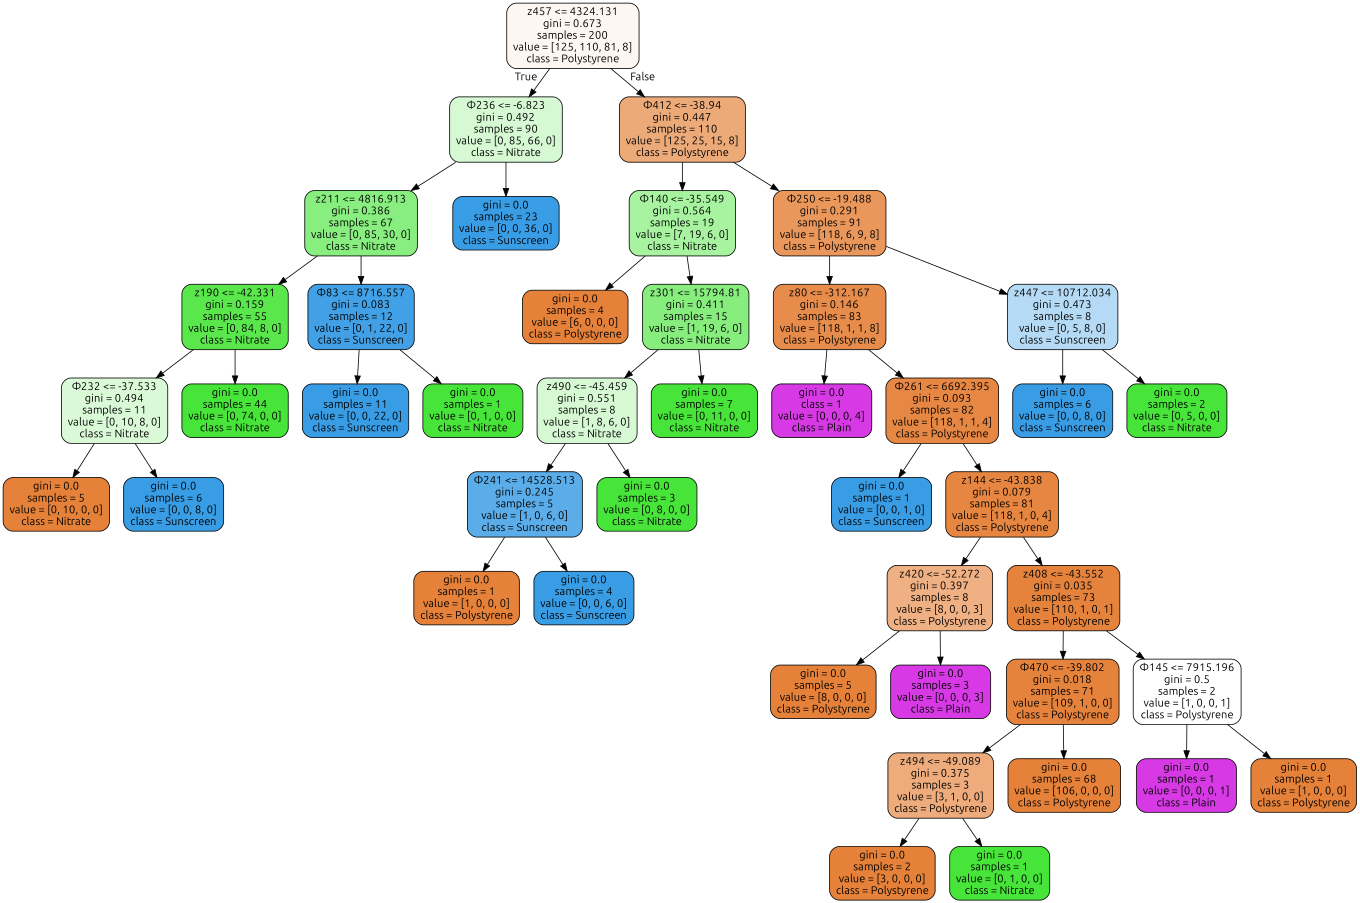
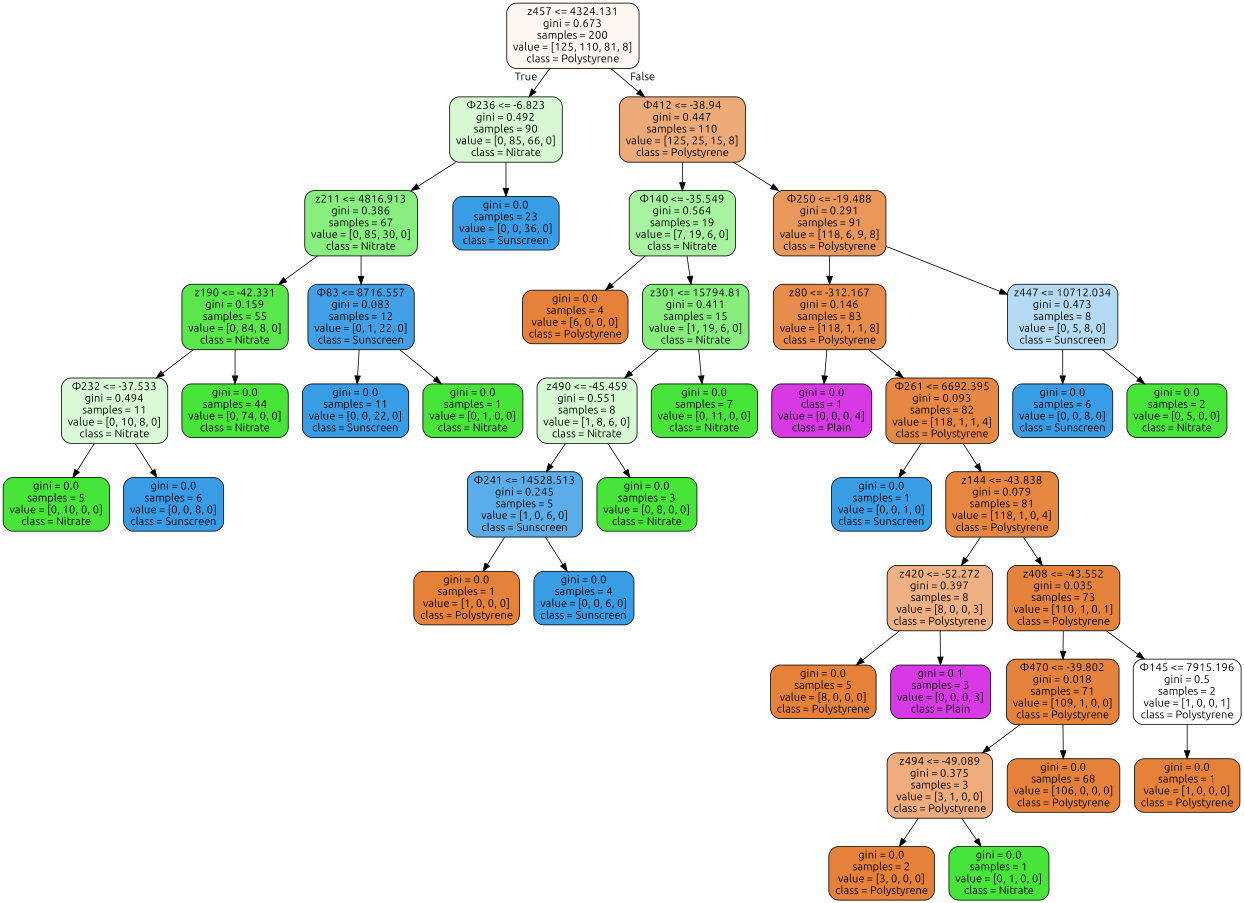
(56, 504) -> (56, 504)
(941, 692) -> (941, 692)
(1186, 786) -> none
